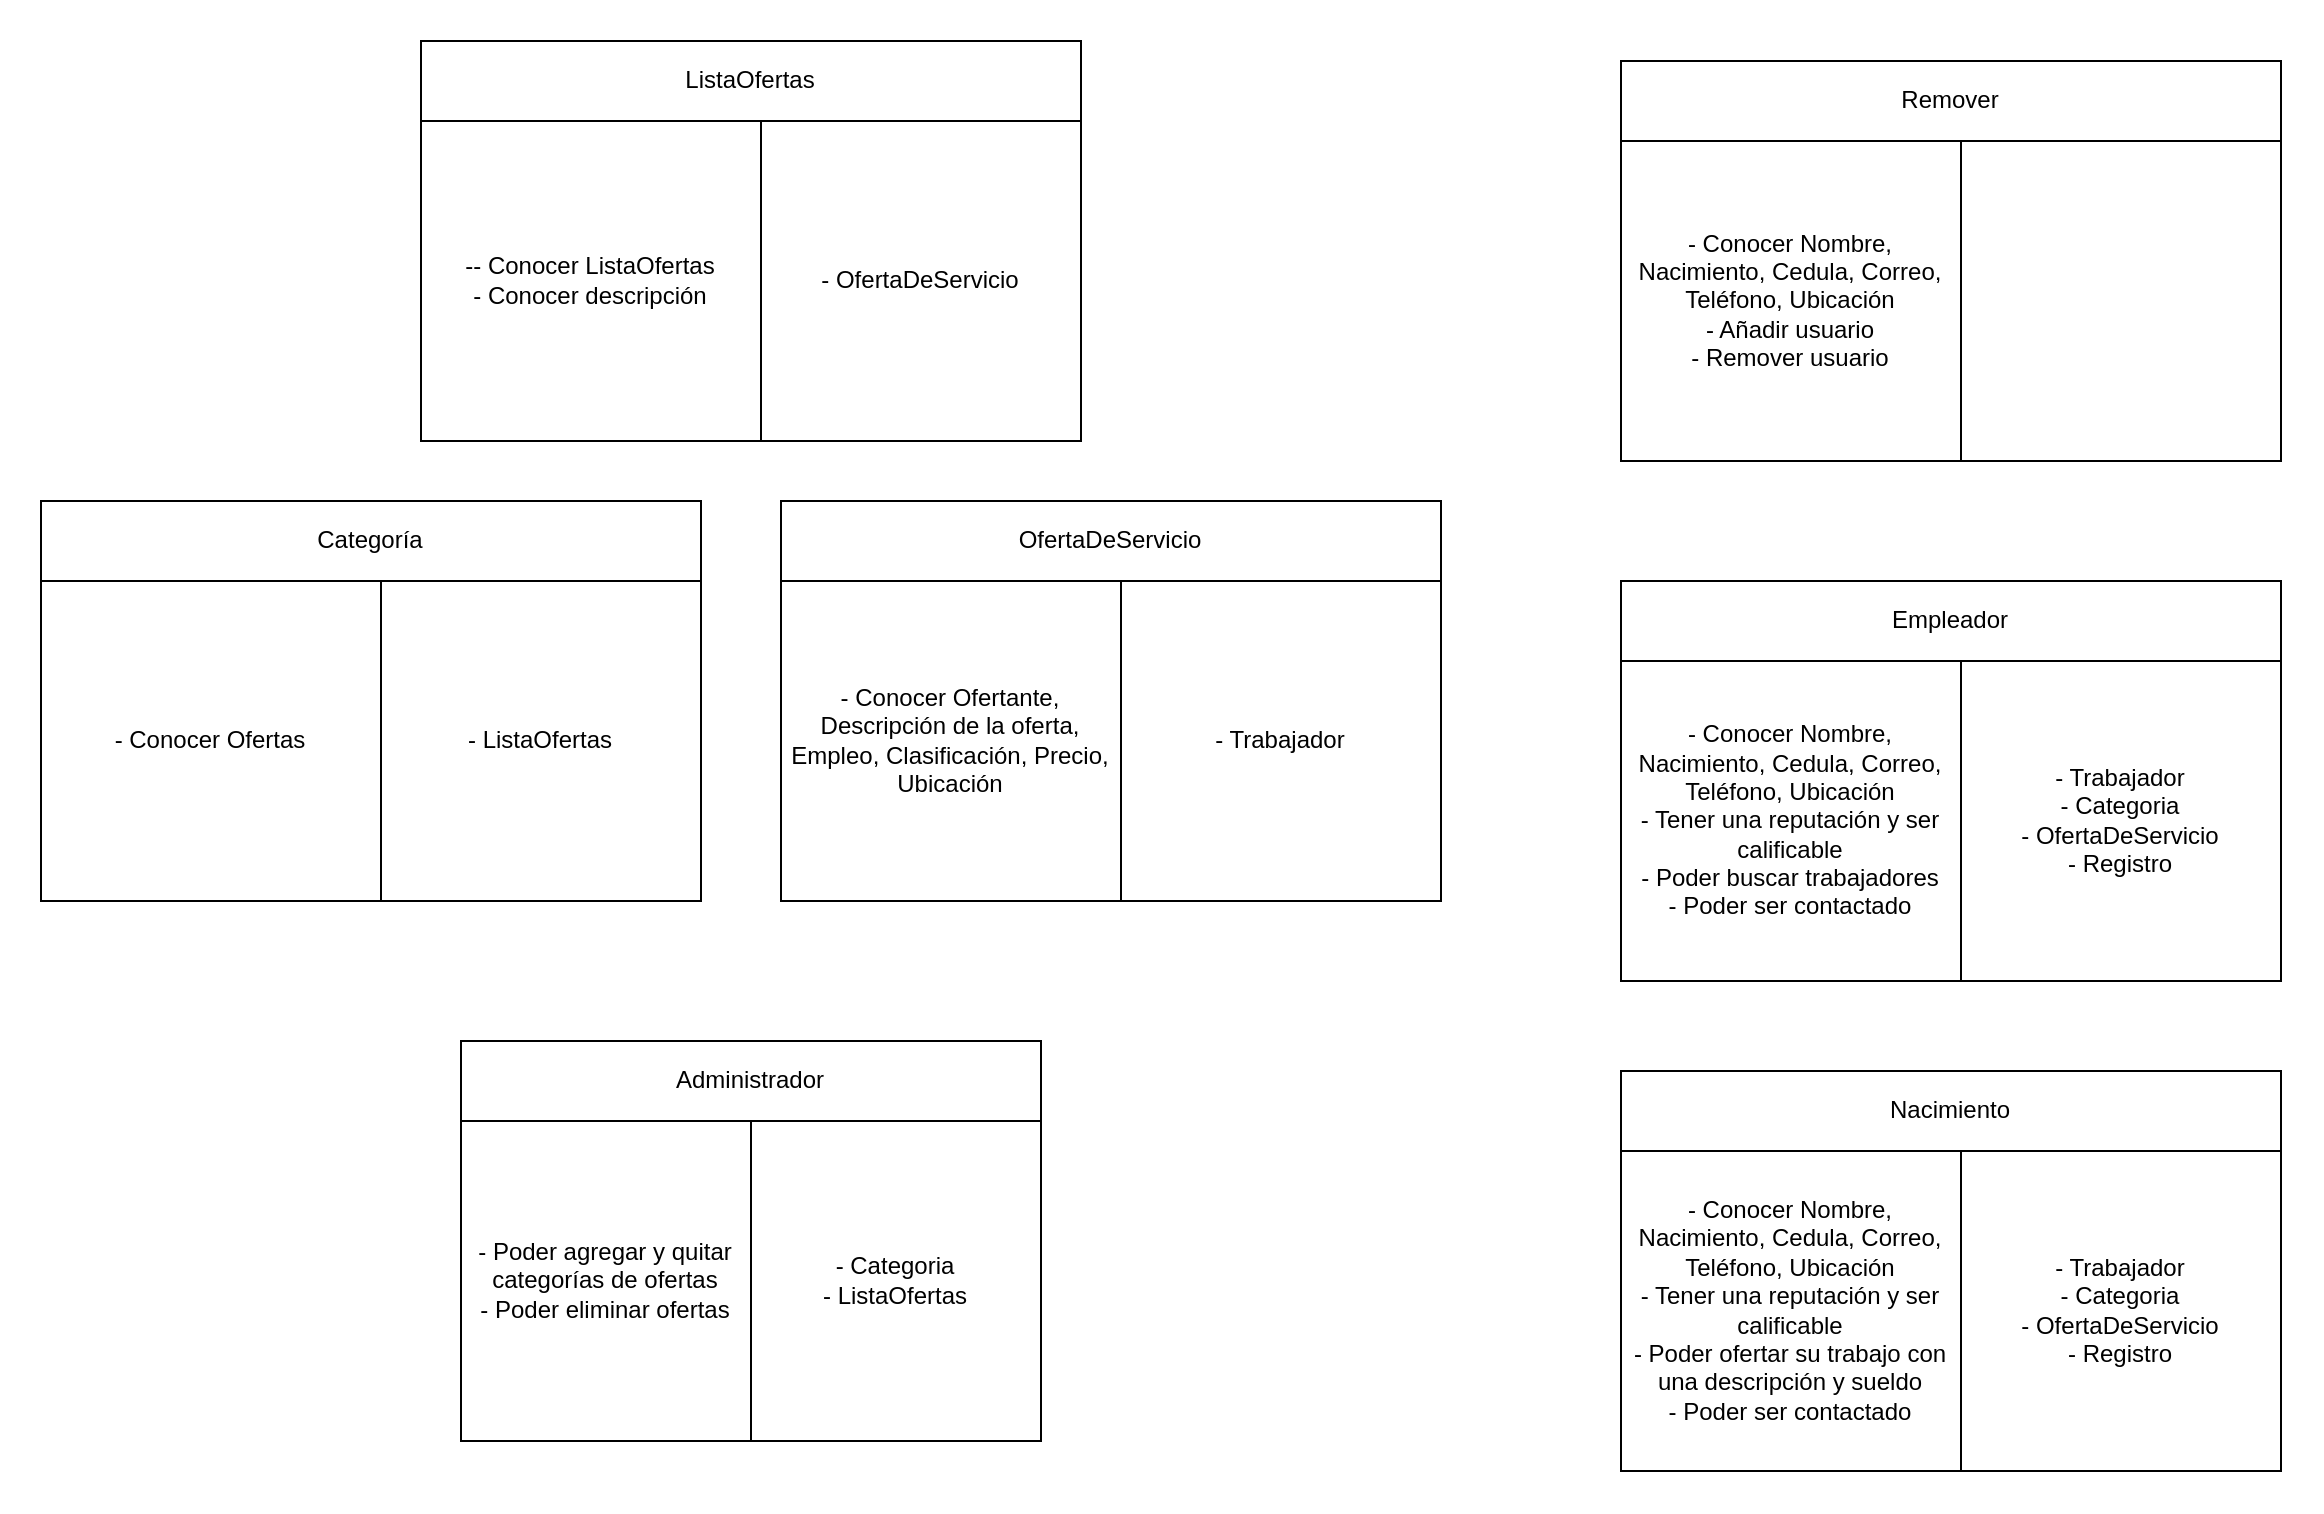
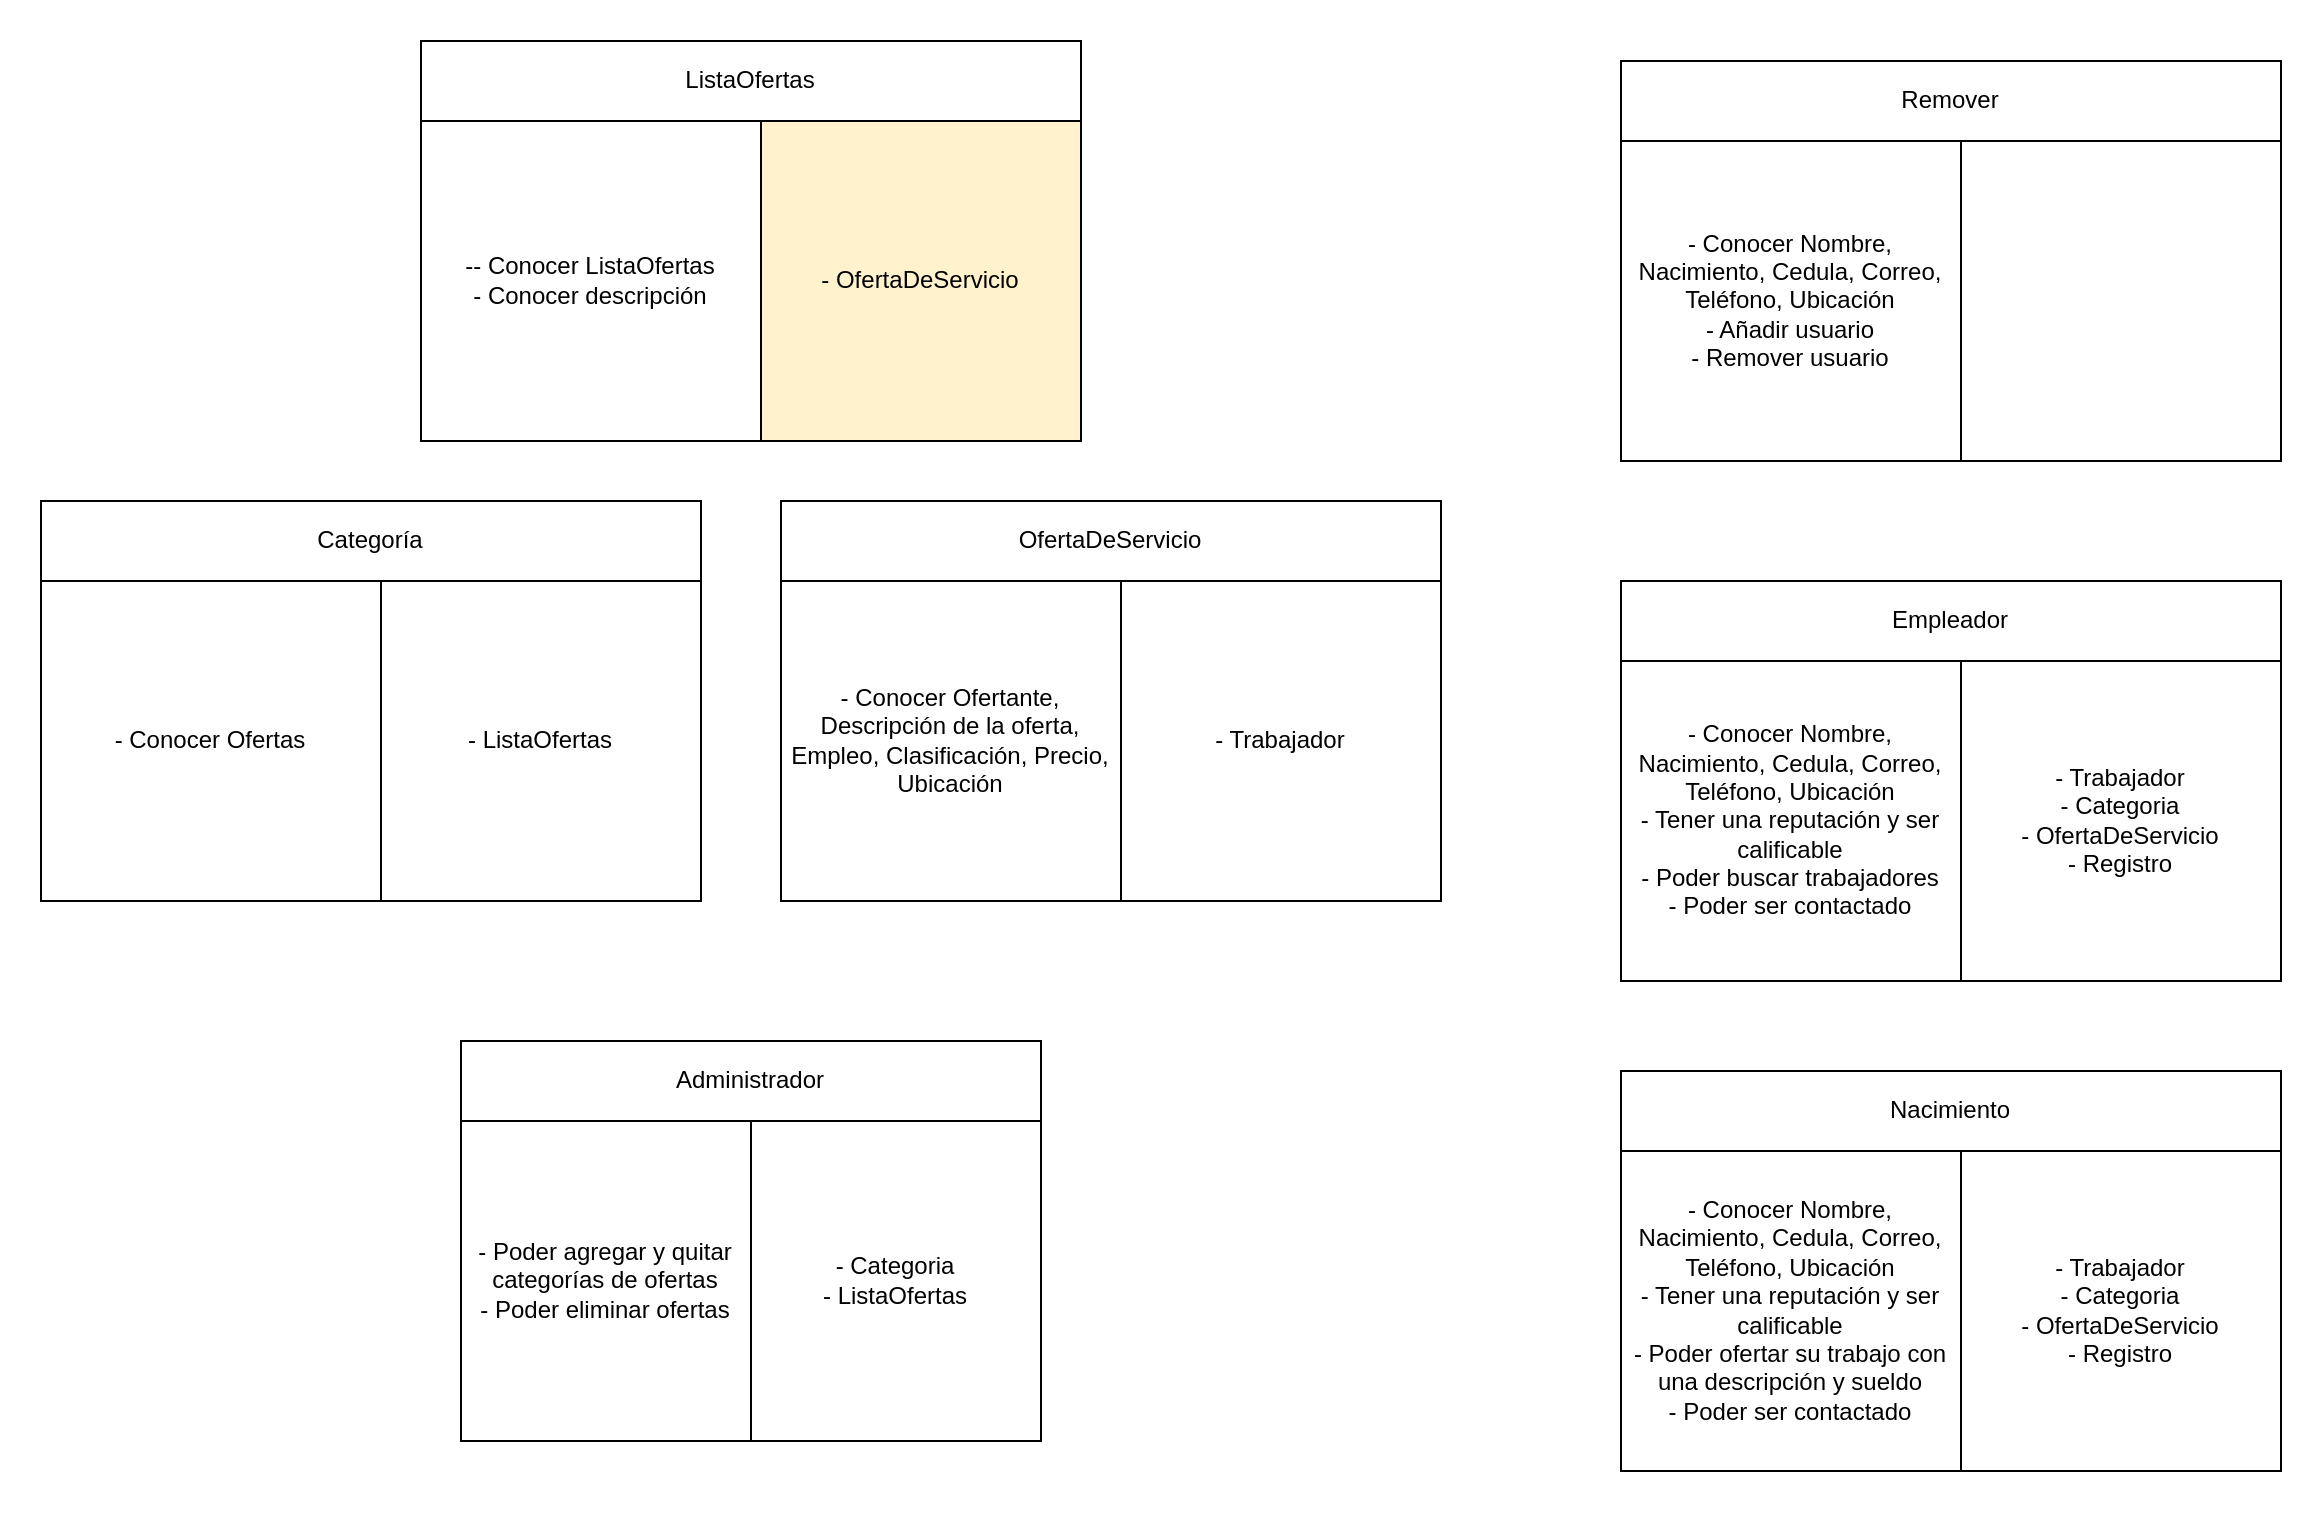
(921, 281) -> (921, 281)
